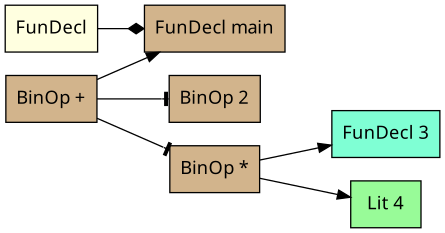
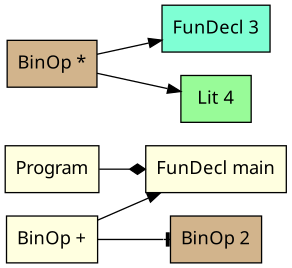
(51, 29) -> (52, 169)
(215, 29) -> (216, 169)
(51, 99) -> (52, 239)
(130, 133) -> none
